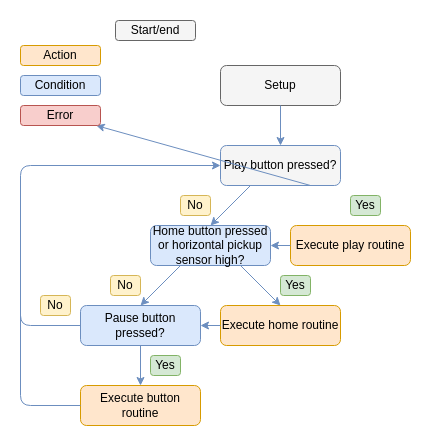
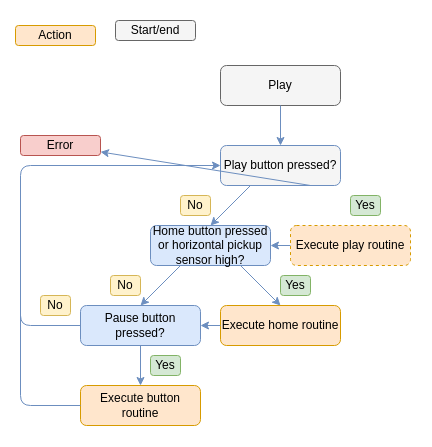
(61, 56) -> (56, 36)
(61, 86) -> none
(281, 86) -> (281, 86)
(61, 116) -> (61, 146)
(351, 246) -> (351, 246)
